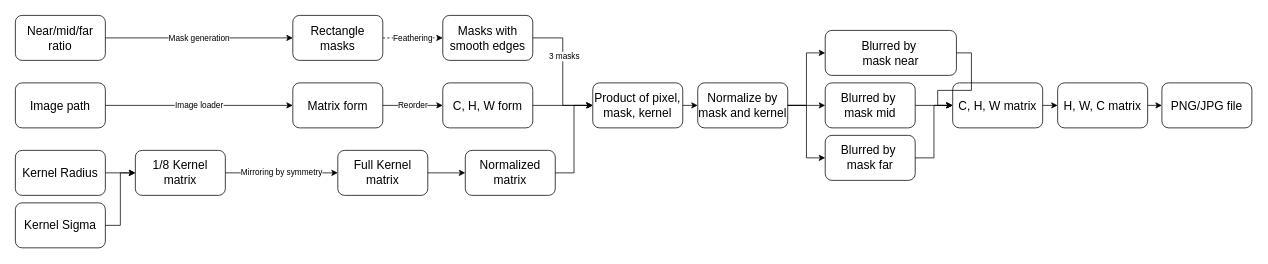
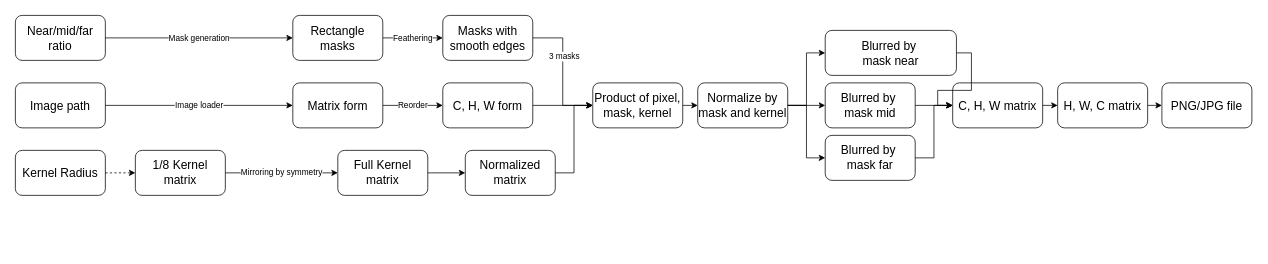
(388, 38) -> (388, 38)
(112, 173) -> (112, 173)
(120, 207) -> none
(60, 225) -> none
